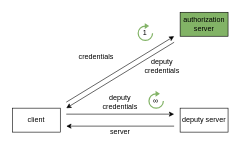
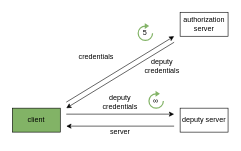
(204, 24) -> (204, 24)
(145, 33) -> (145, 33)
(36, 120) -> (36, 120)
